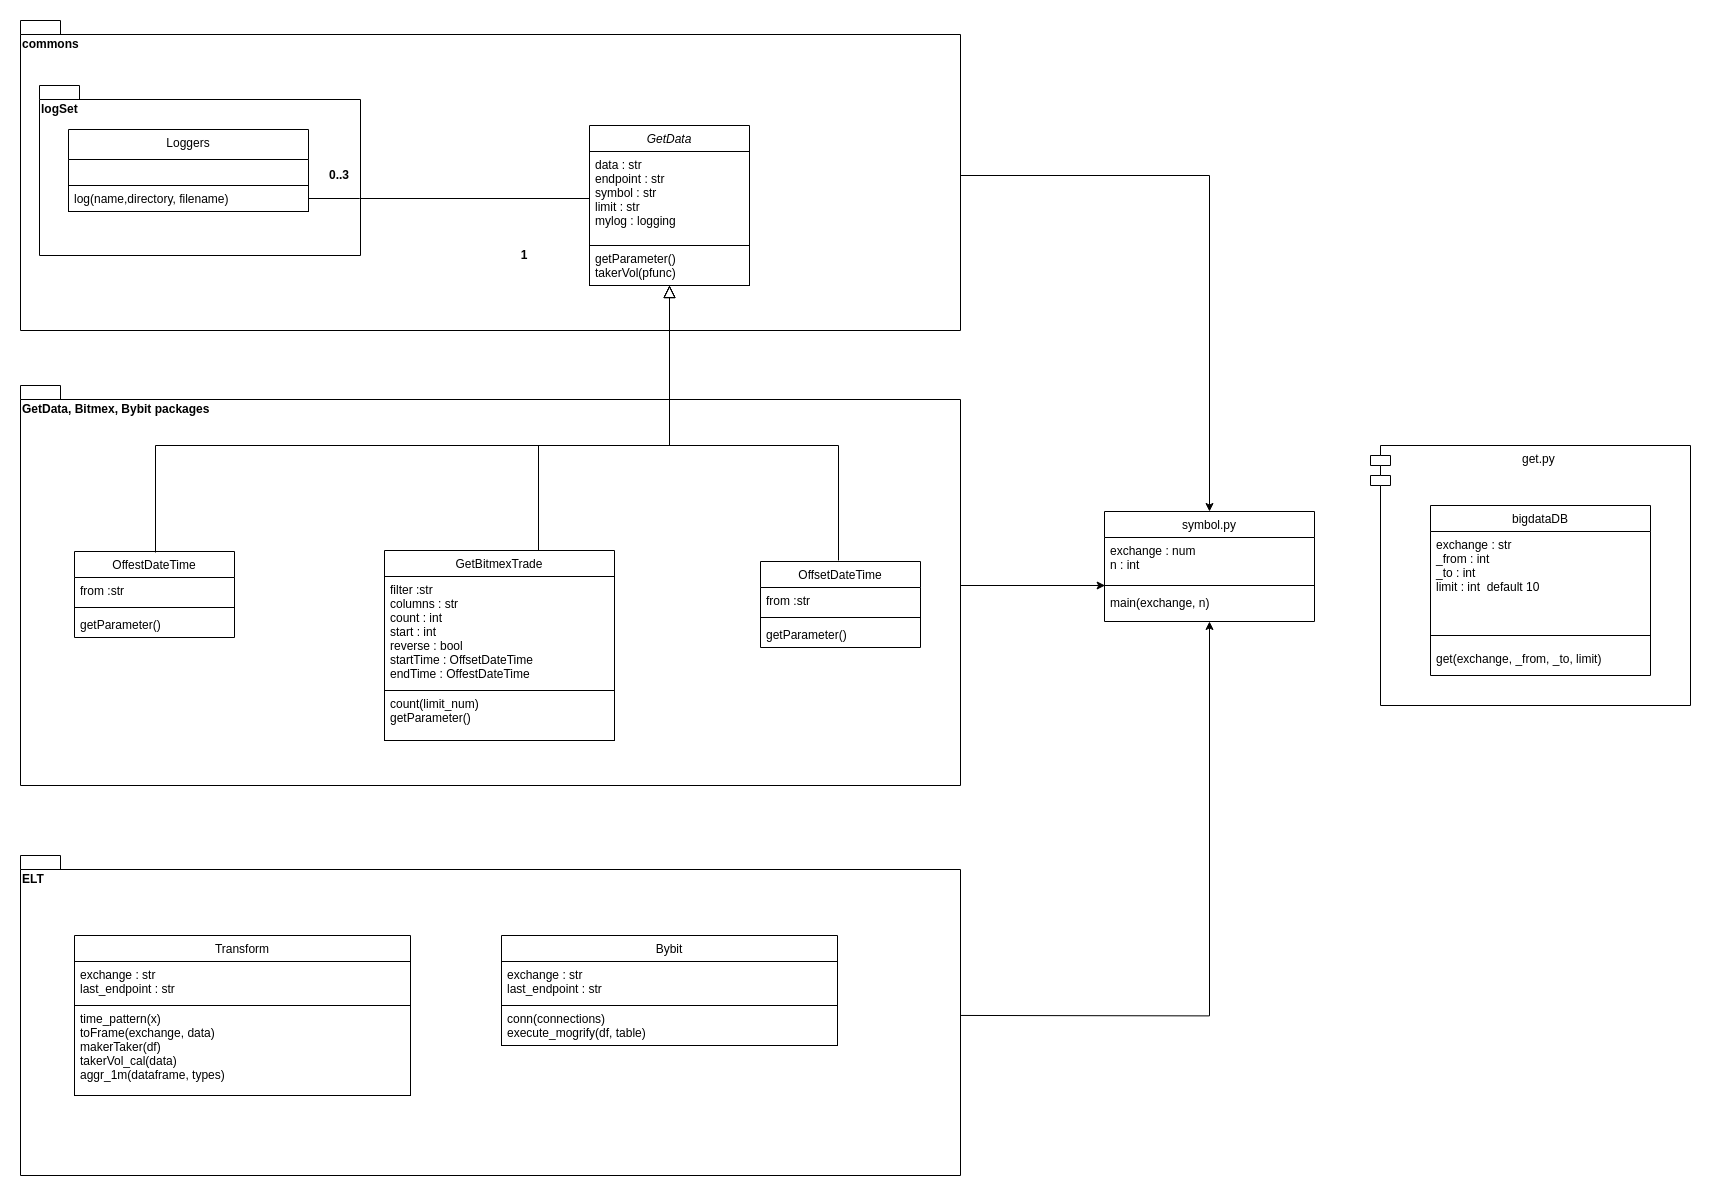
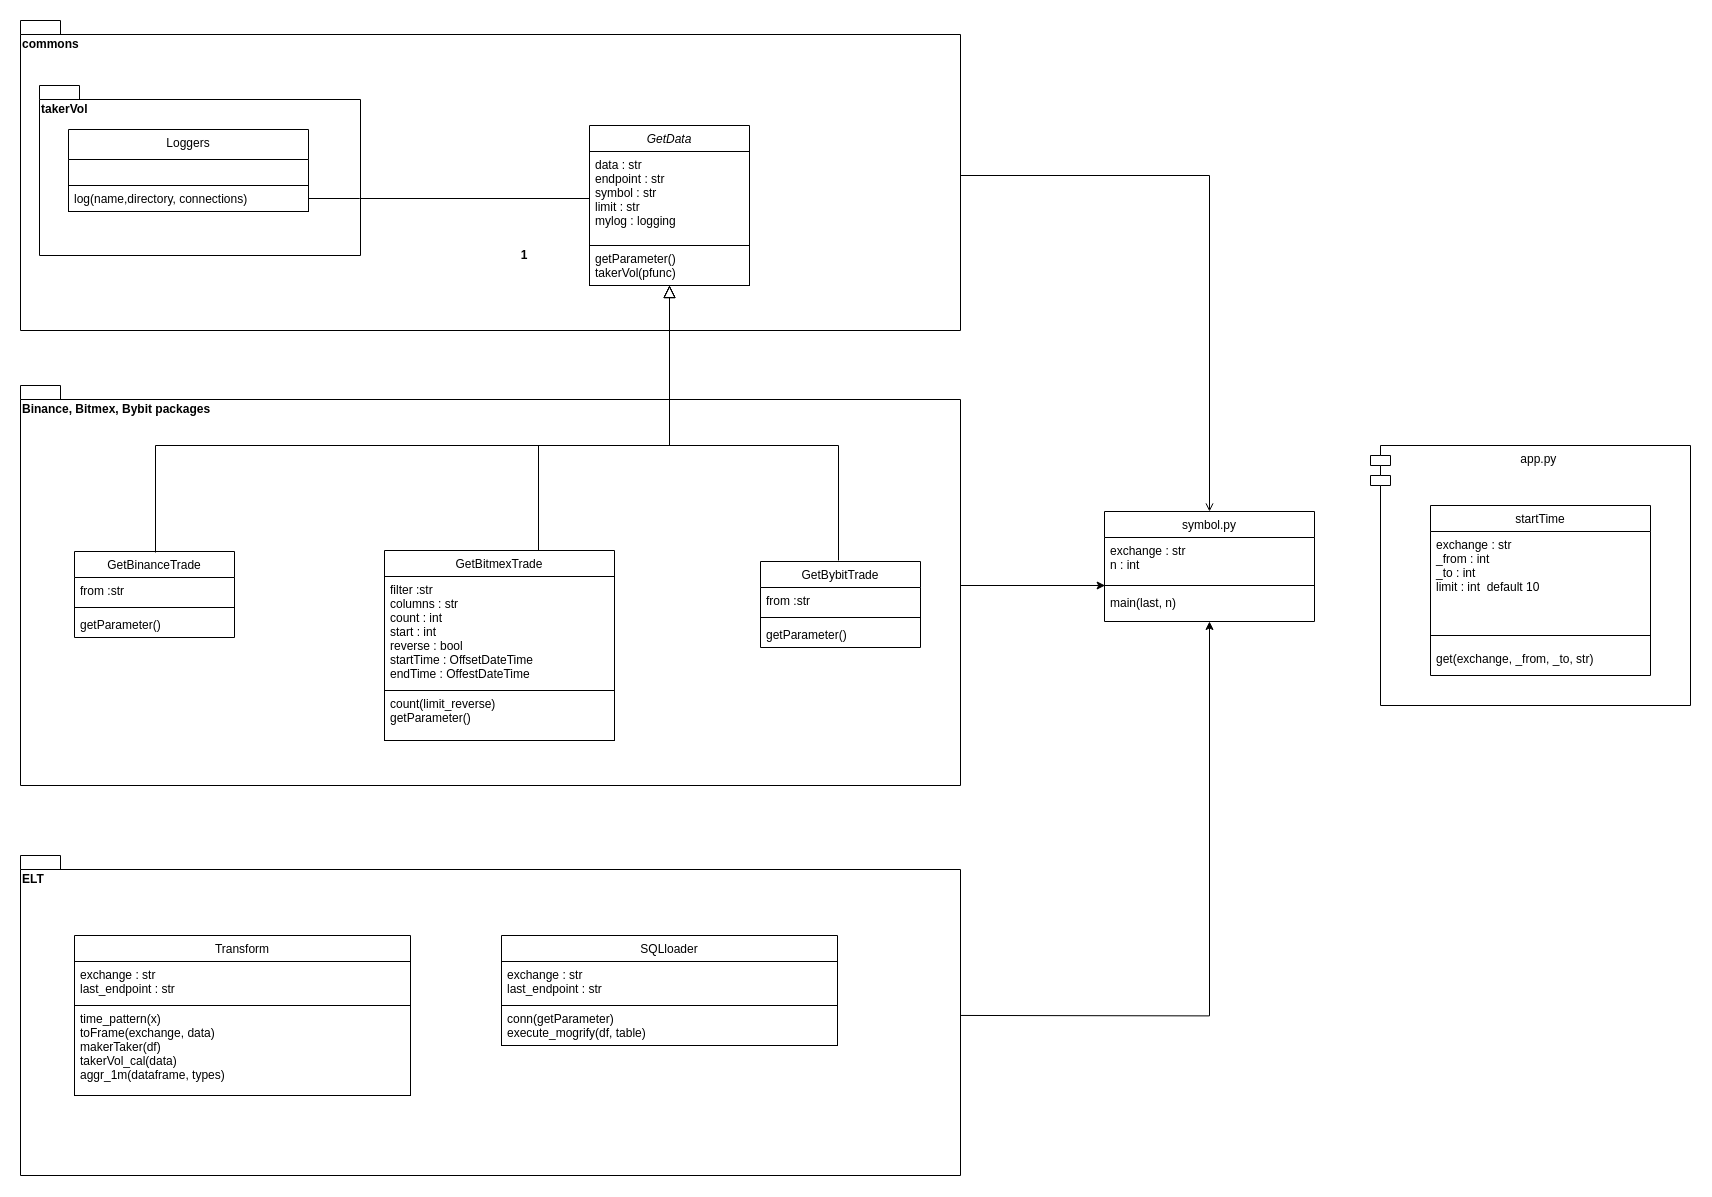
(60, 110) -> (67, 110)
(340, 176) -> none
(161, 199) -> (172, 199)
(116, 410) -> (114, 410)
(1540, 459) -> (1540, 459)
(1210, 503) -> (1210, 504)
(1540, 519) -> (1540, 519)
(1152, 551) -> (1152, 551)
(154, 565) -> (154, 565)
(840, 575) -> (840, 575)
(1162, 603) -> (1147, 603)
(1529, 659) -> (1527, 659)
(439, 704) -> (453, 704)
(669, 949) -> (669, 949)
(563, 1019) -> (567, 1019)
